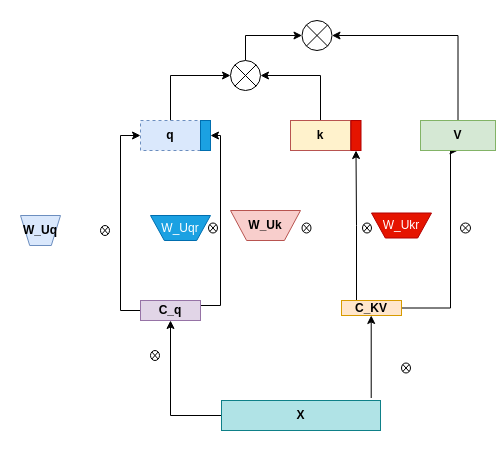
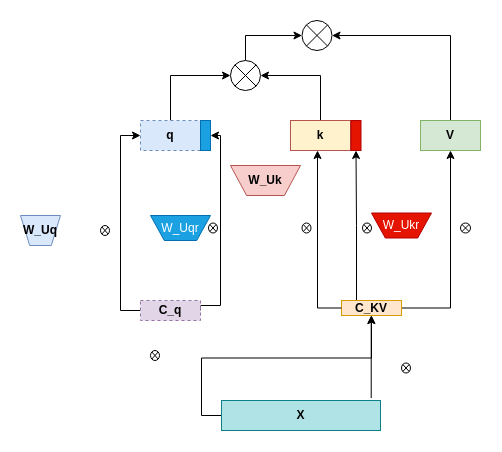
(458, 136) -> (451, 136)
(266, 226) -> (266, 181)
none -> (318, 245)
(171, 311) -> (171, 311)
(171, 387) -> (256, 358)
